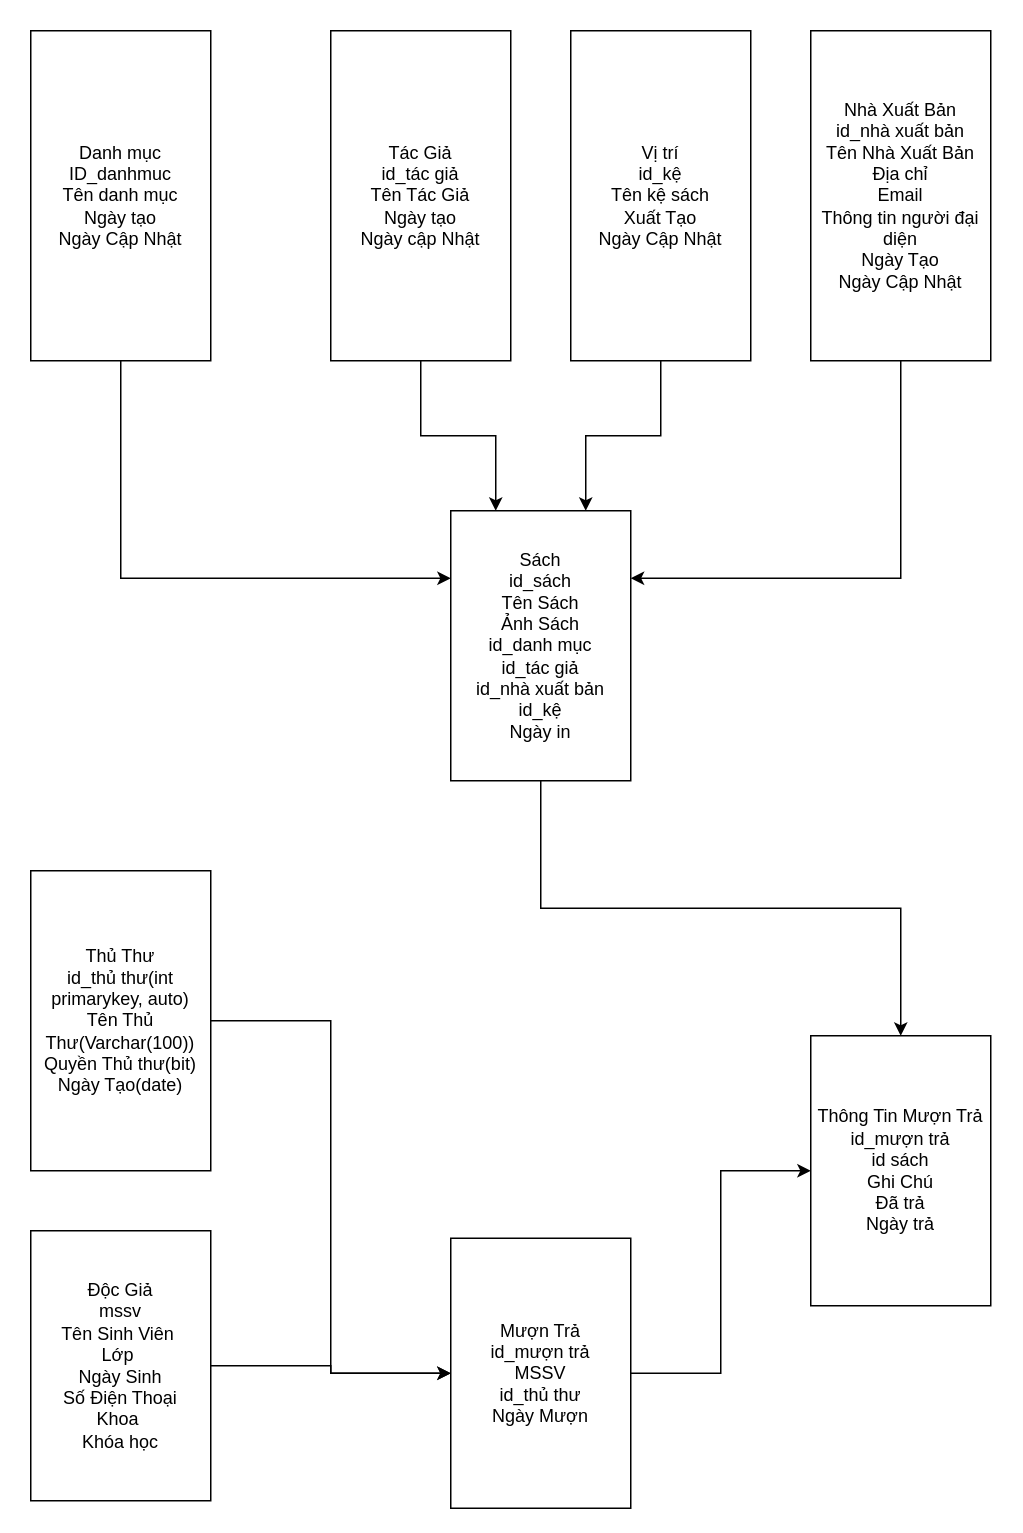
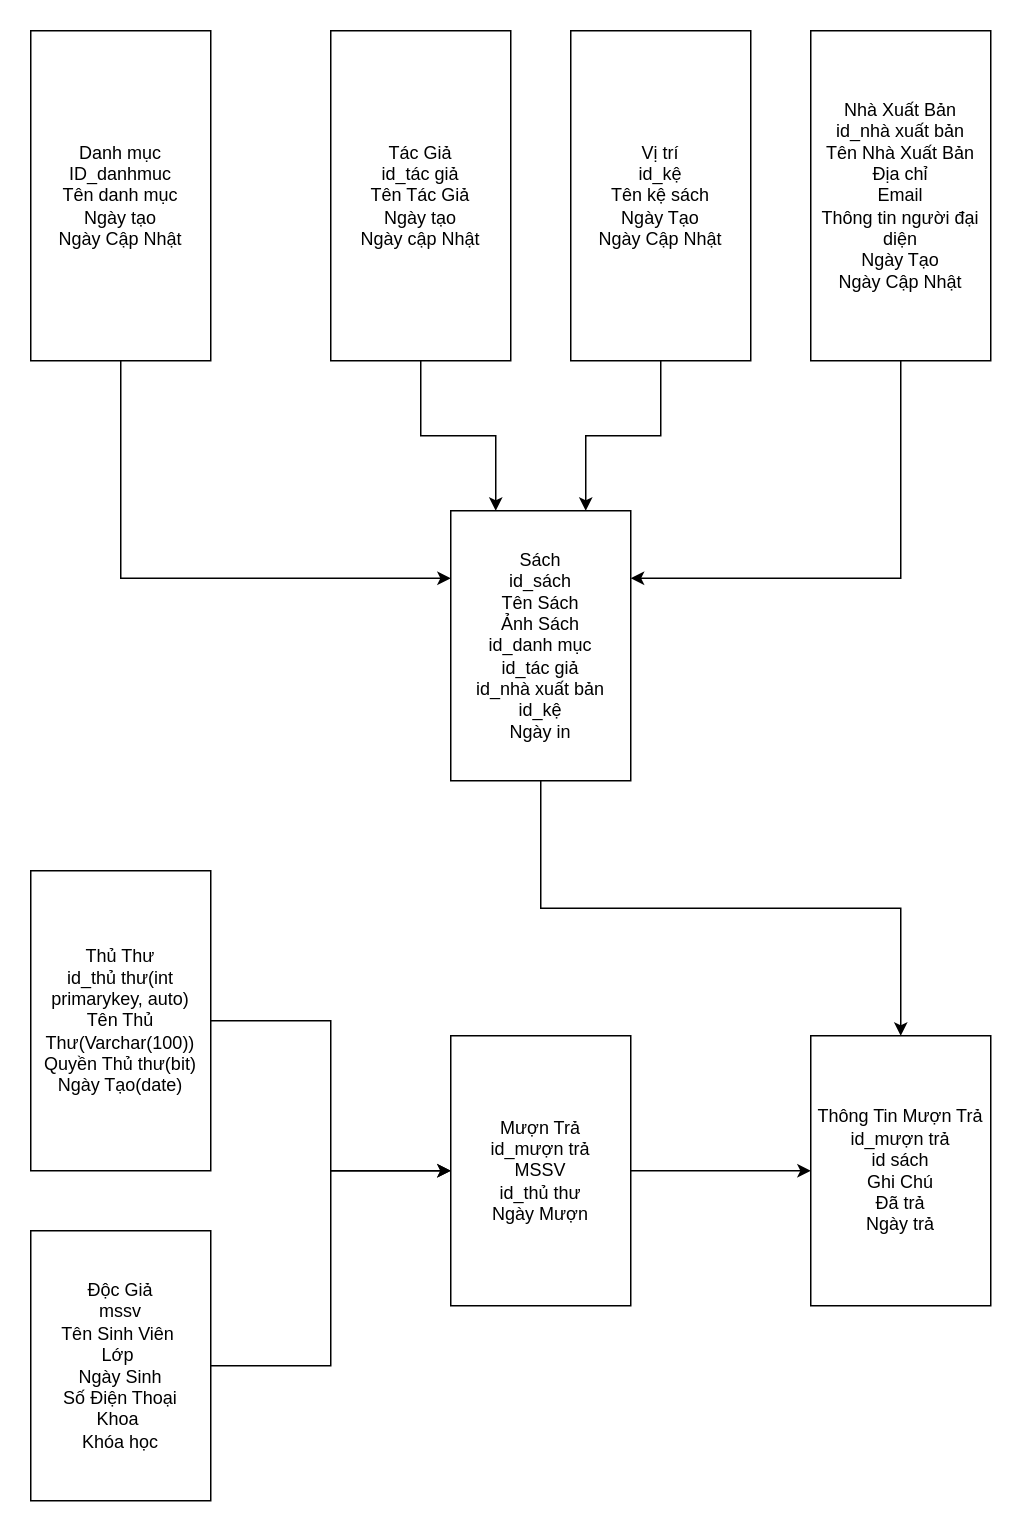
(661, 196) -> (661, 196)
(541, 1373) -> (541, 1171)
